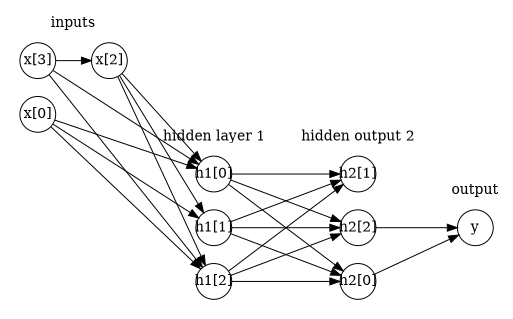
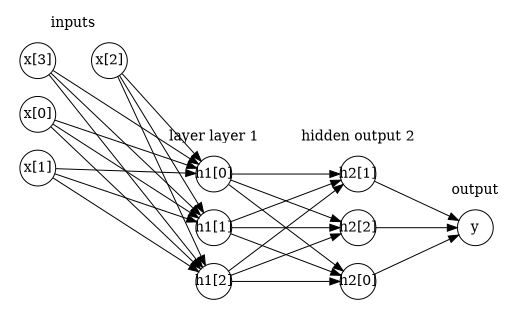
(69, 61) -> (115, 134)
(214, 137) -> (214, 137)
none -> (38, 168)
none -> (412, 199)
